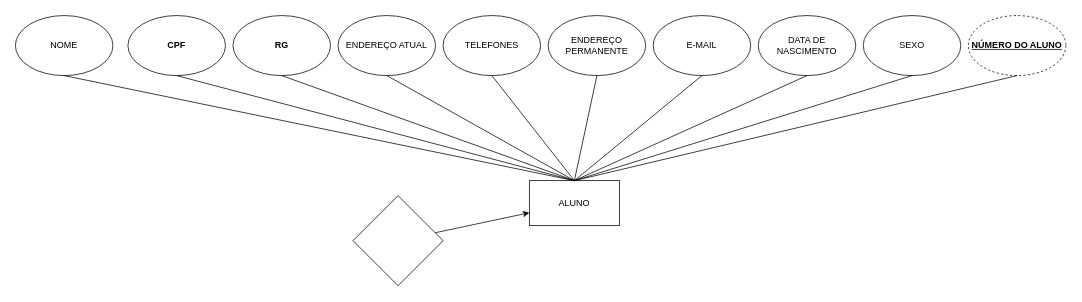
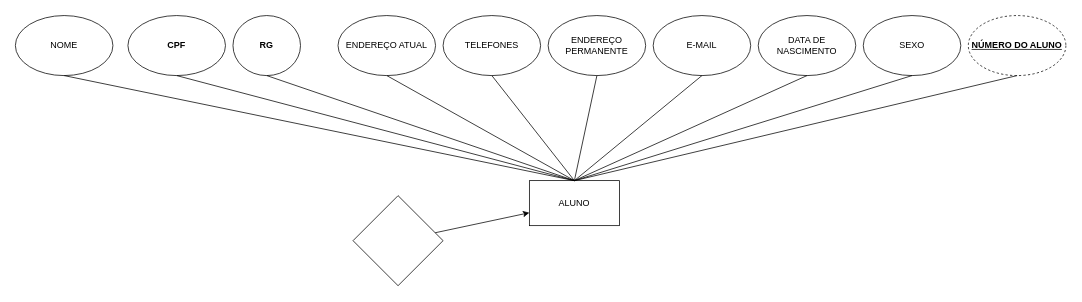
(282, 45) -> (267, 45)
